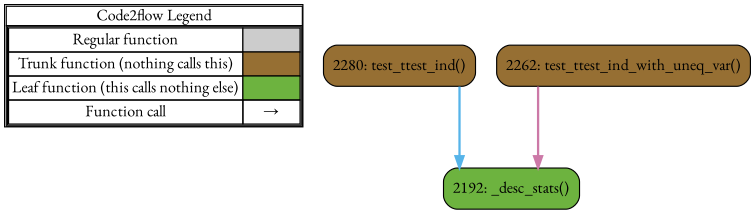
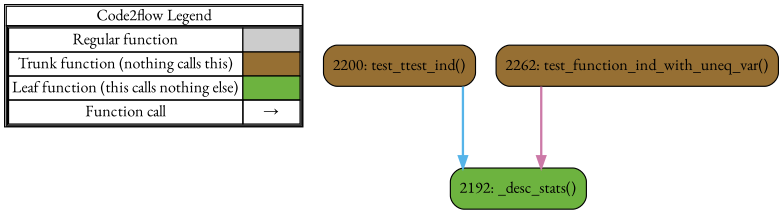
(399, 66) -> (399, 66)
(624, 66) -> (637, 66)
